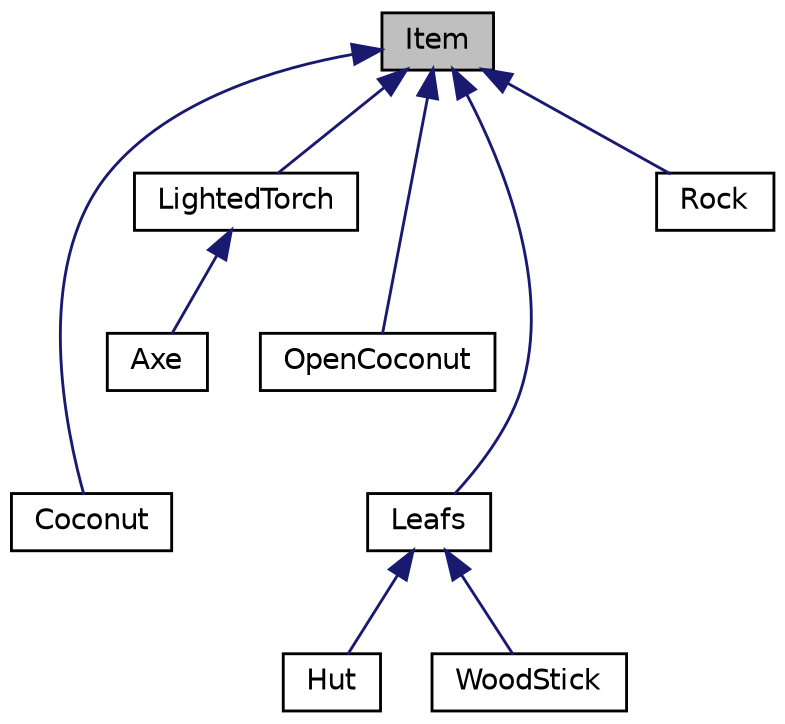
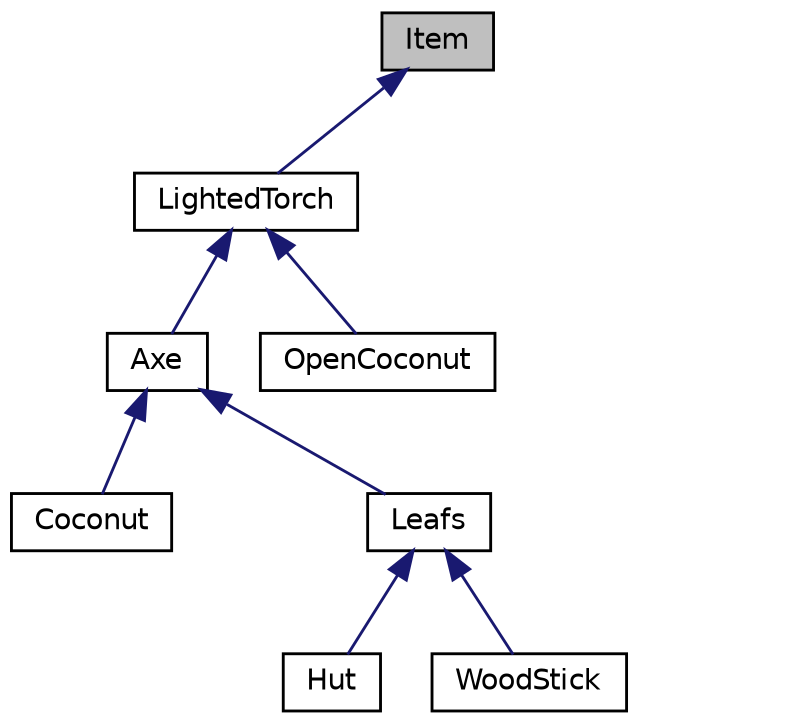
(94, 197) -> (119, 456)
(715, 202) -> none
(405, 216) -> (321, 293)
(530, 300) -> (306, 449)
